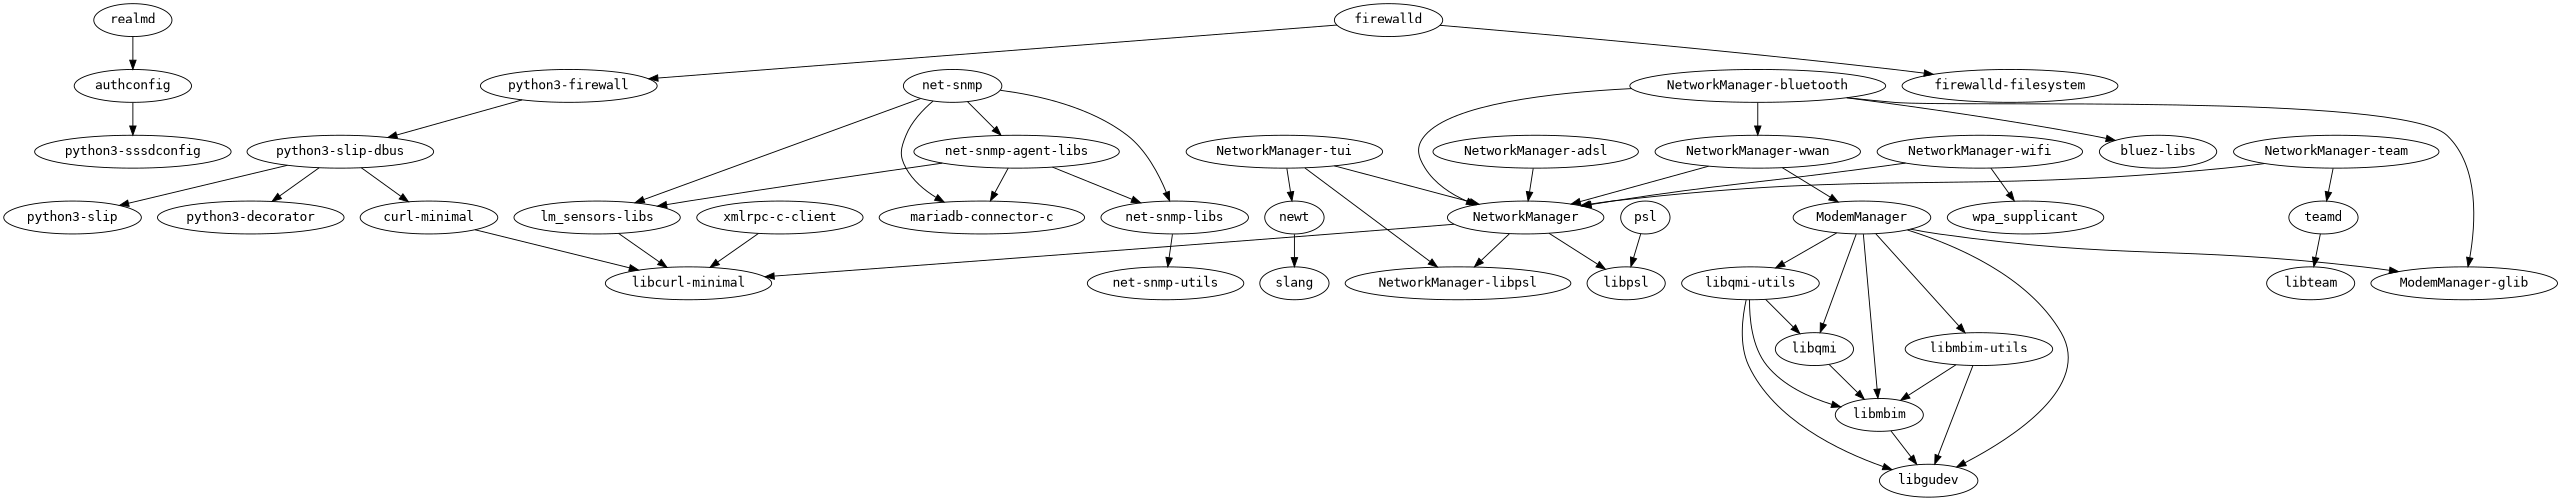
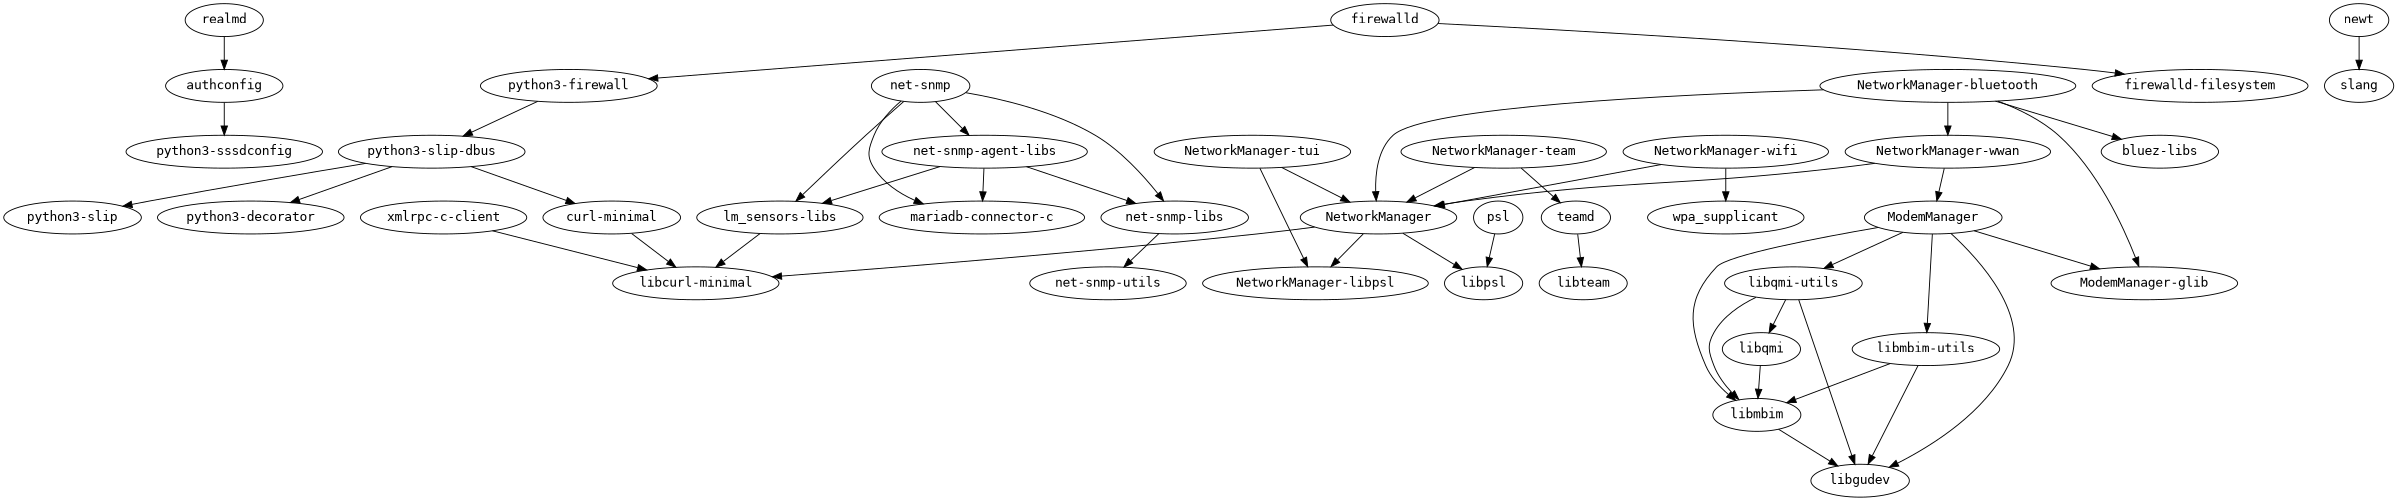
(1536, 152) -> none
(1289, 180) -> none
(1840, 279) -> none
